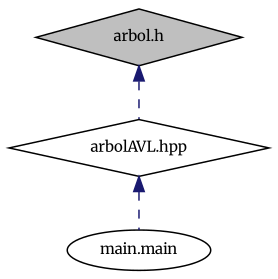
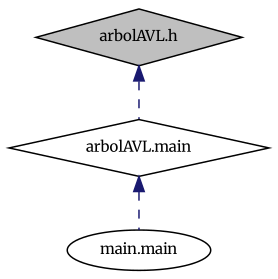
(139, 37) -> (139, 37)
(139, 148) -> (139, 148)
